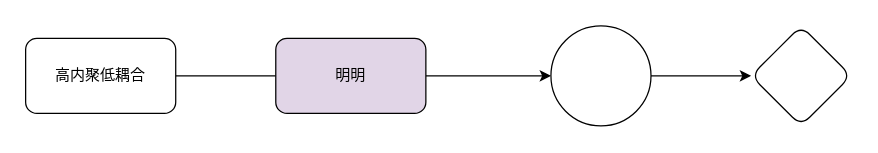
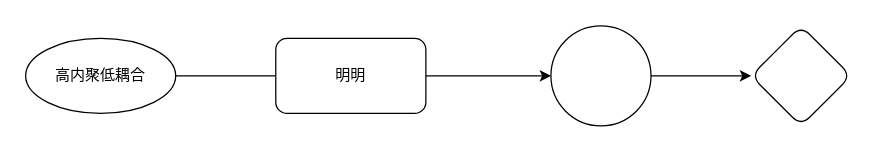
(101, 76) -> (101, 76)
(351, 76) -> (351, 76)
